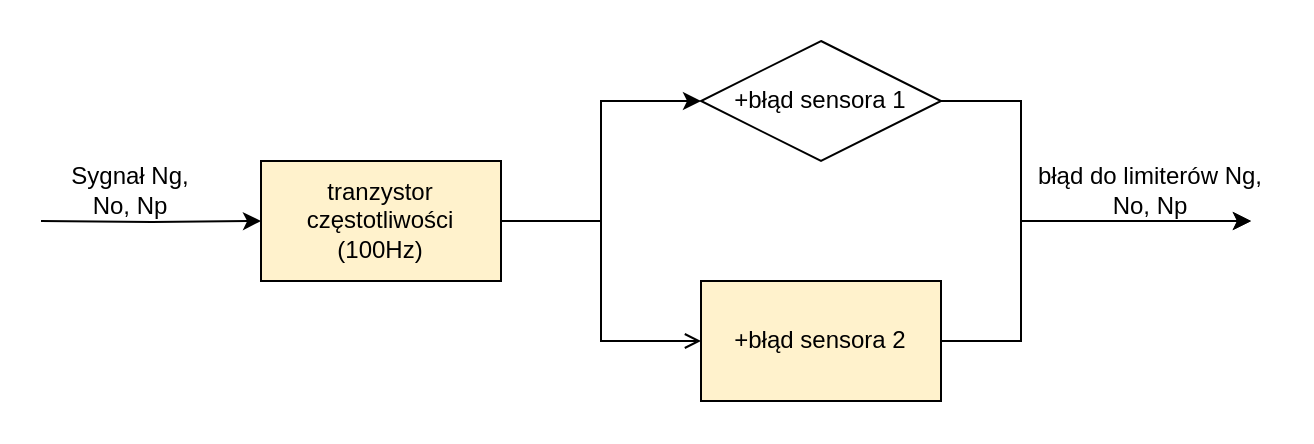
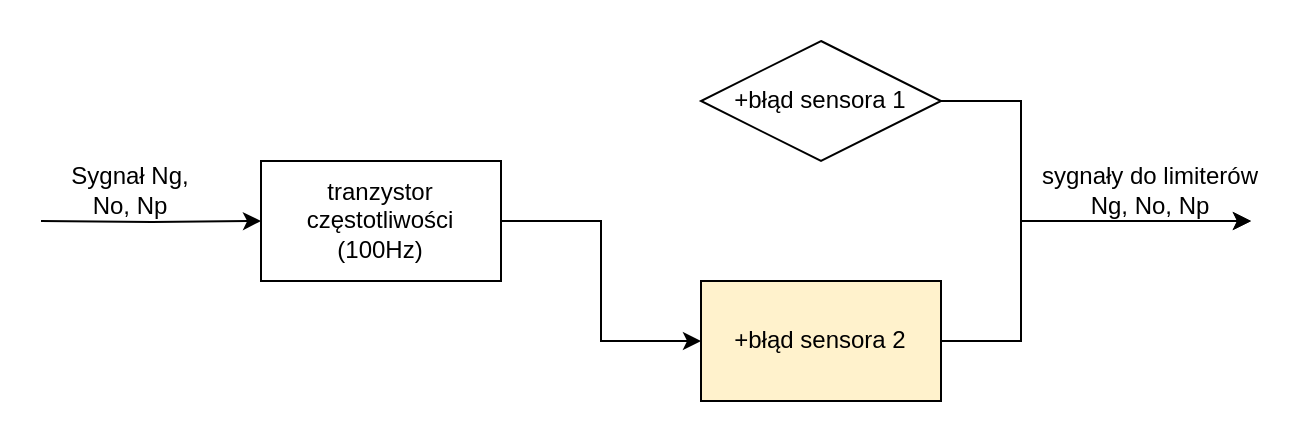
(601, 116) -> none
(1151, 191) -> (1151, 191)
(381, 221) -> (381, 221)
(688, 341) -> (686, 341)
